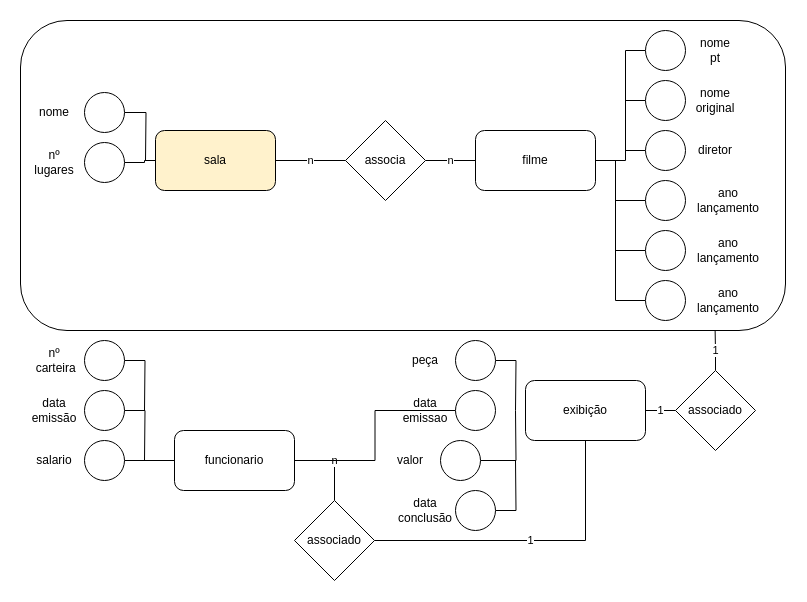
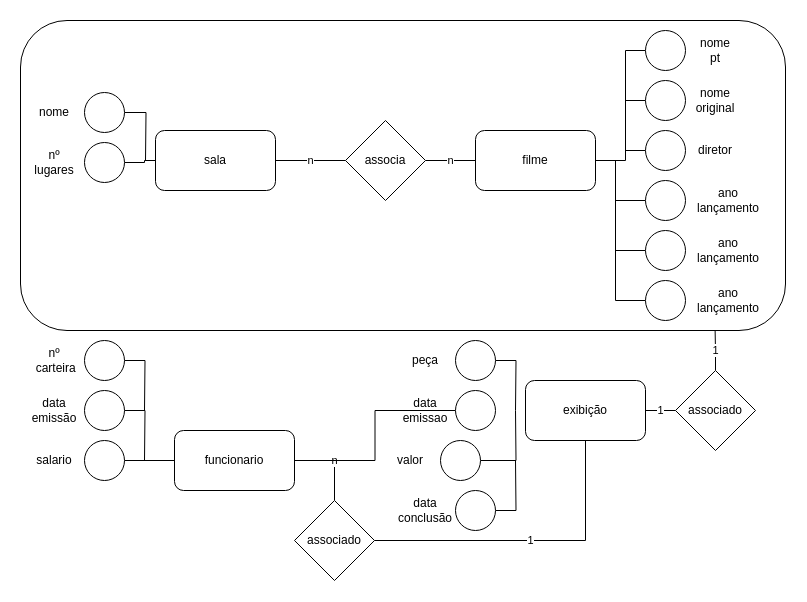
(216, 161) -> (216, 161)
